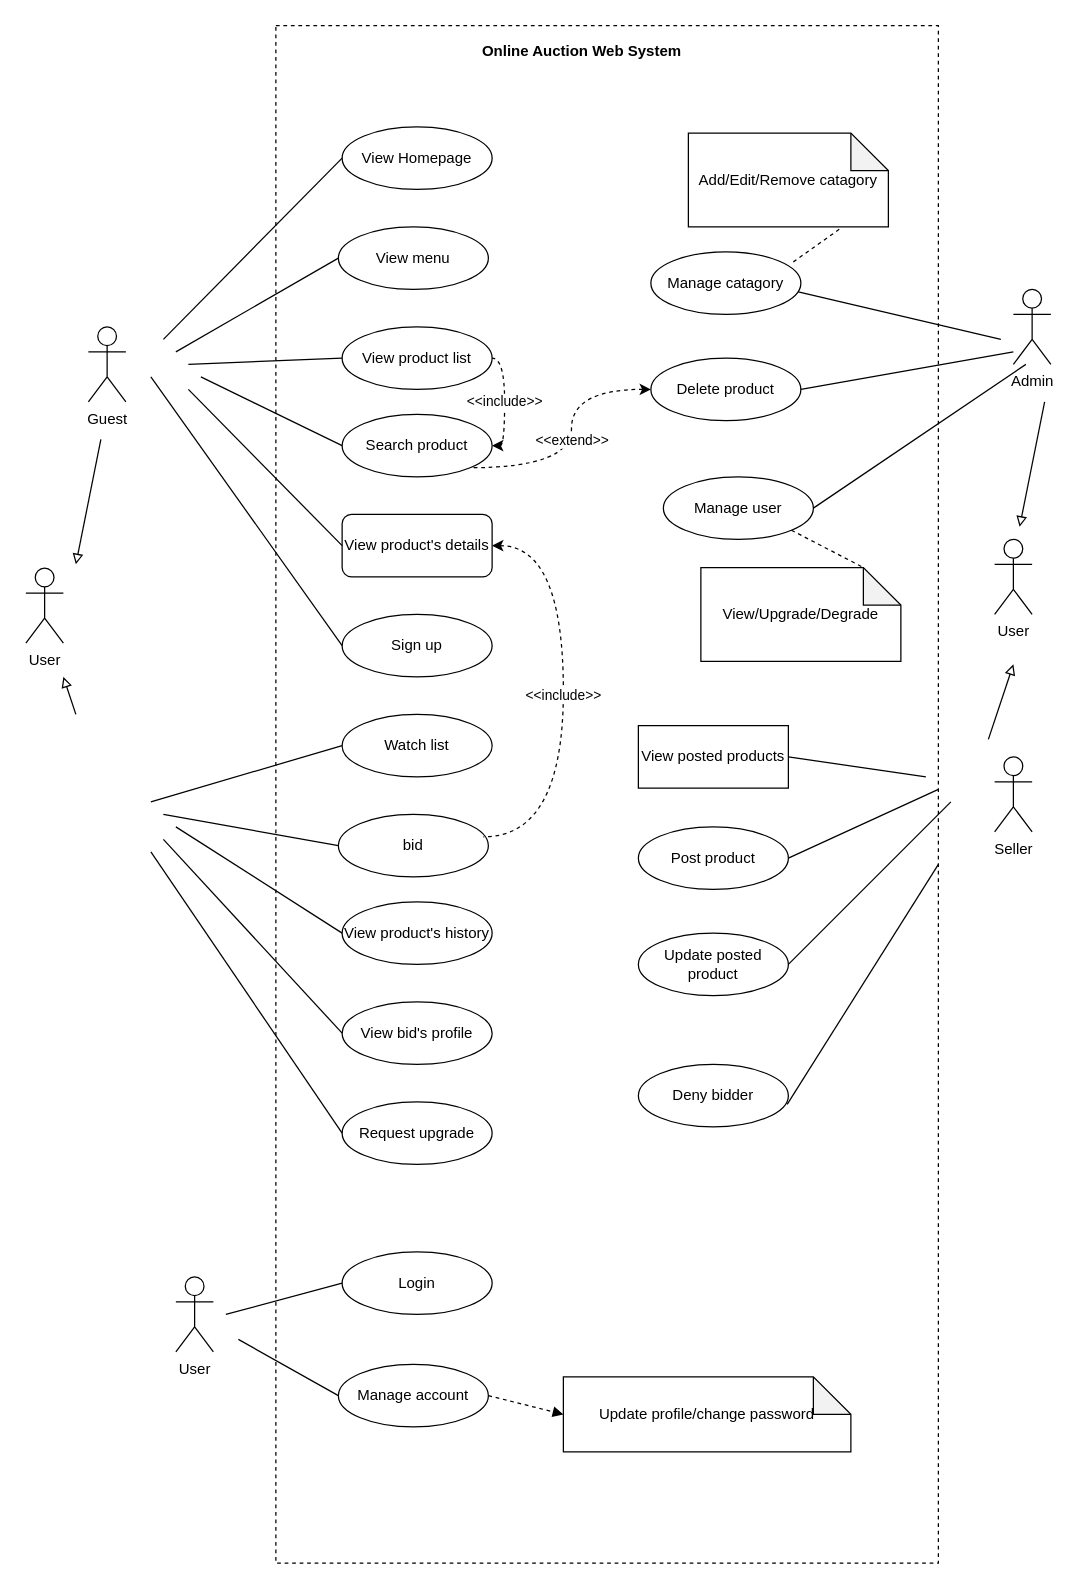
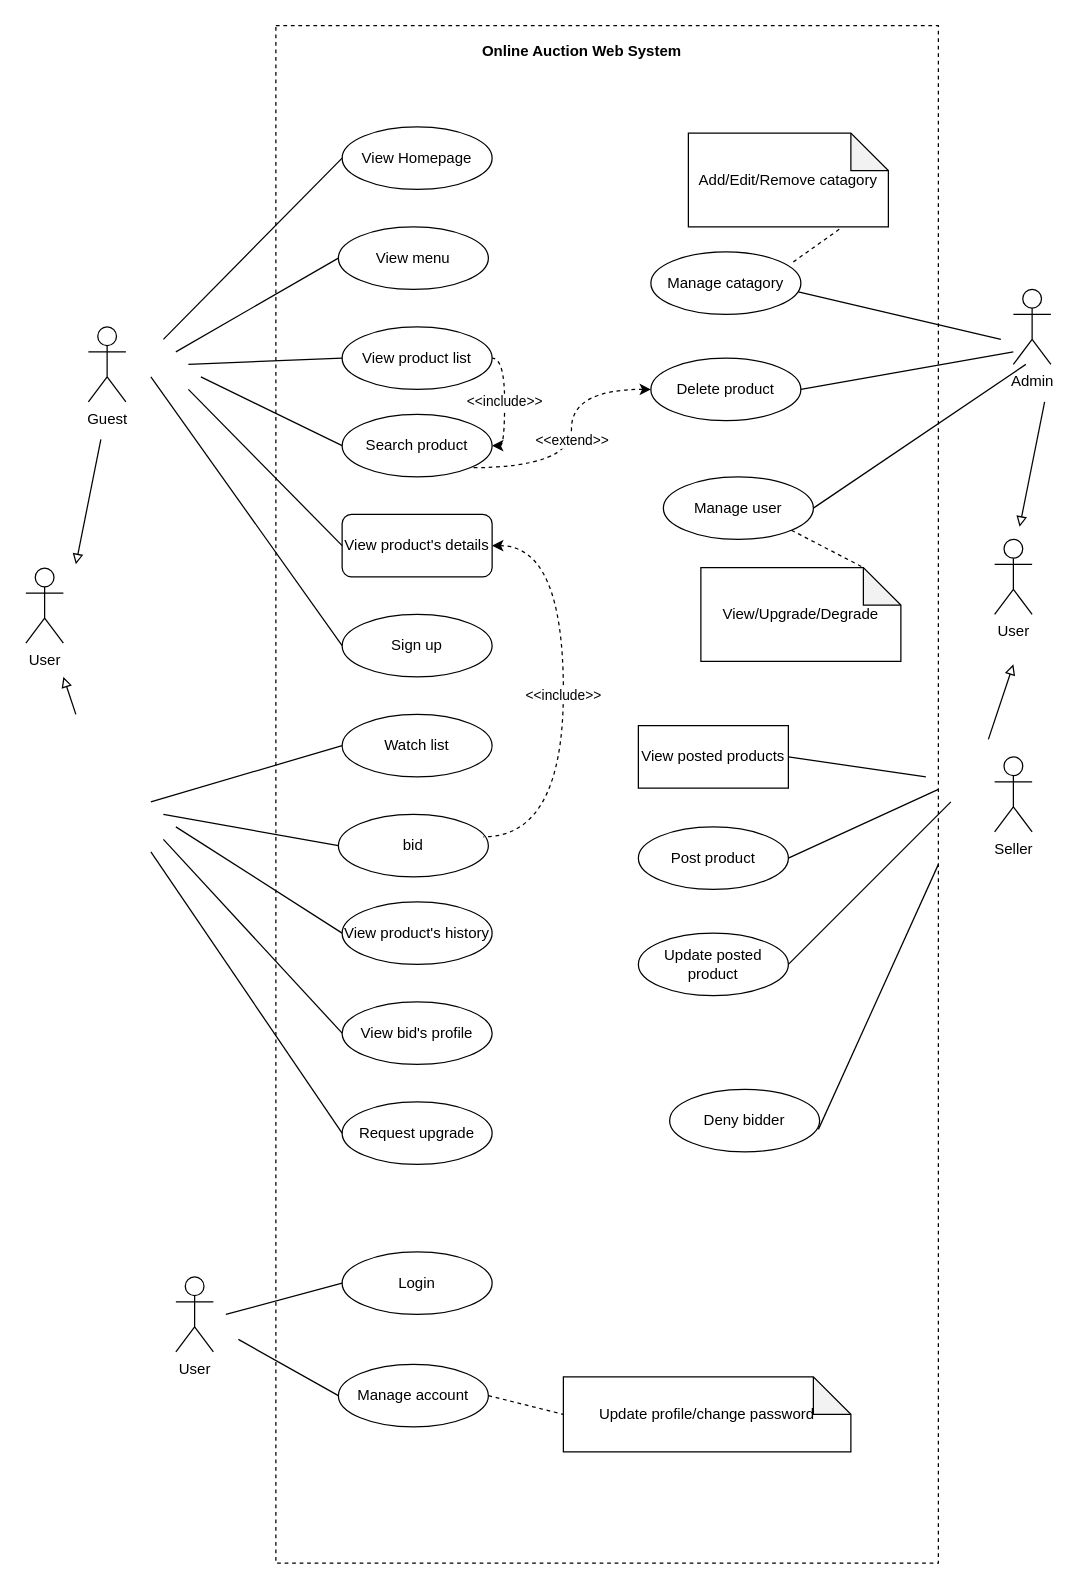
(713, 1096) -> (744, 1121)
(551, 1411) -> (556, 1413)
